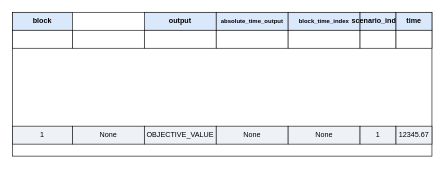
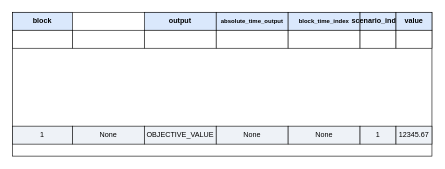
(414, 21) -> (414, 21)
